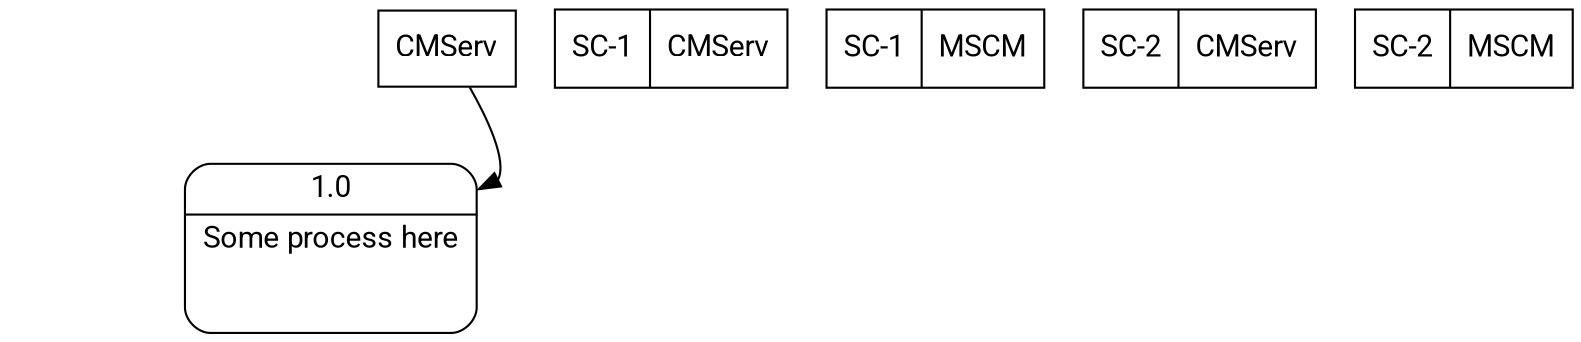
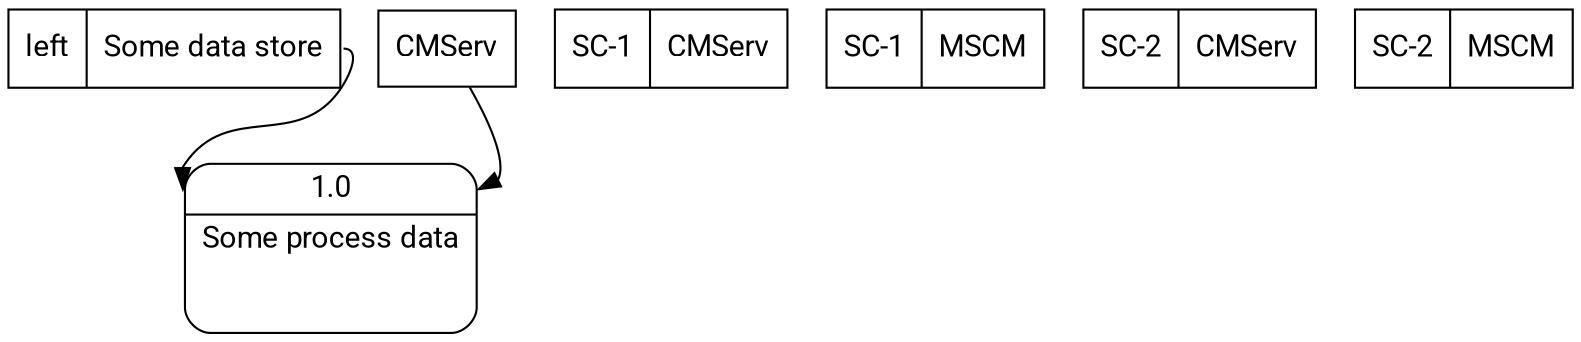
none -> (174, 49)
(331, 239) -> (331, 239)
